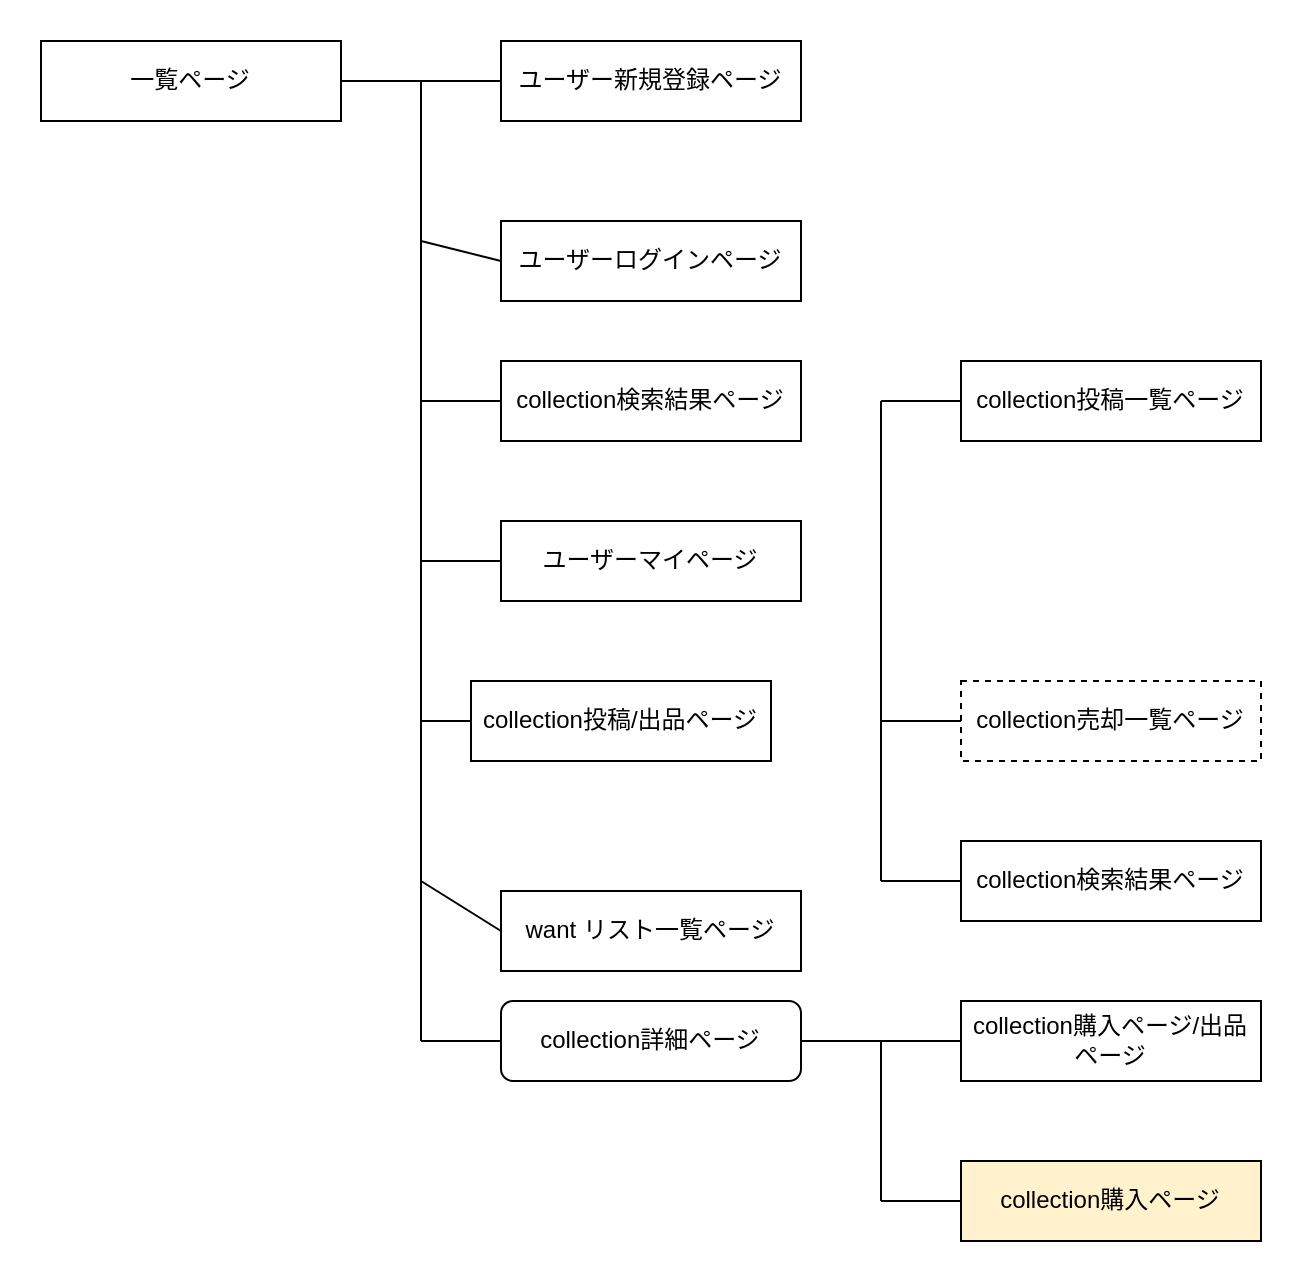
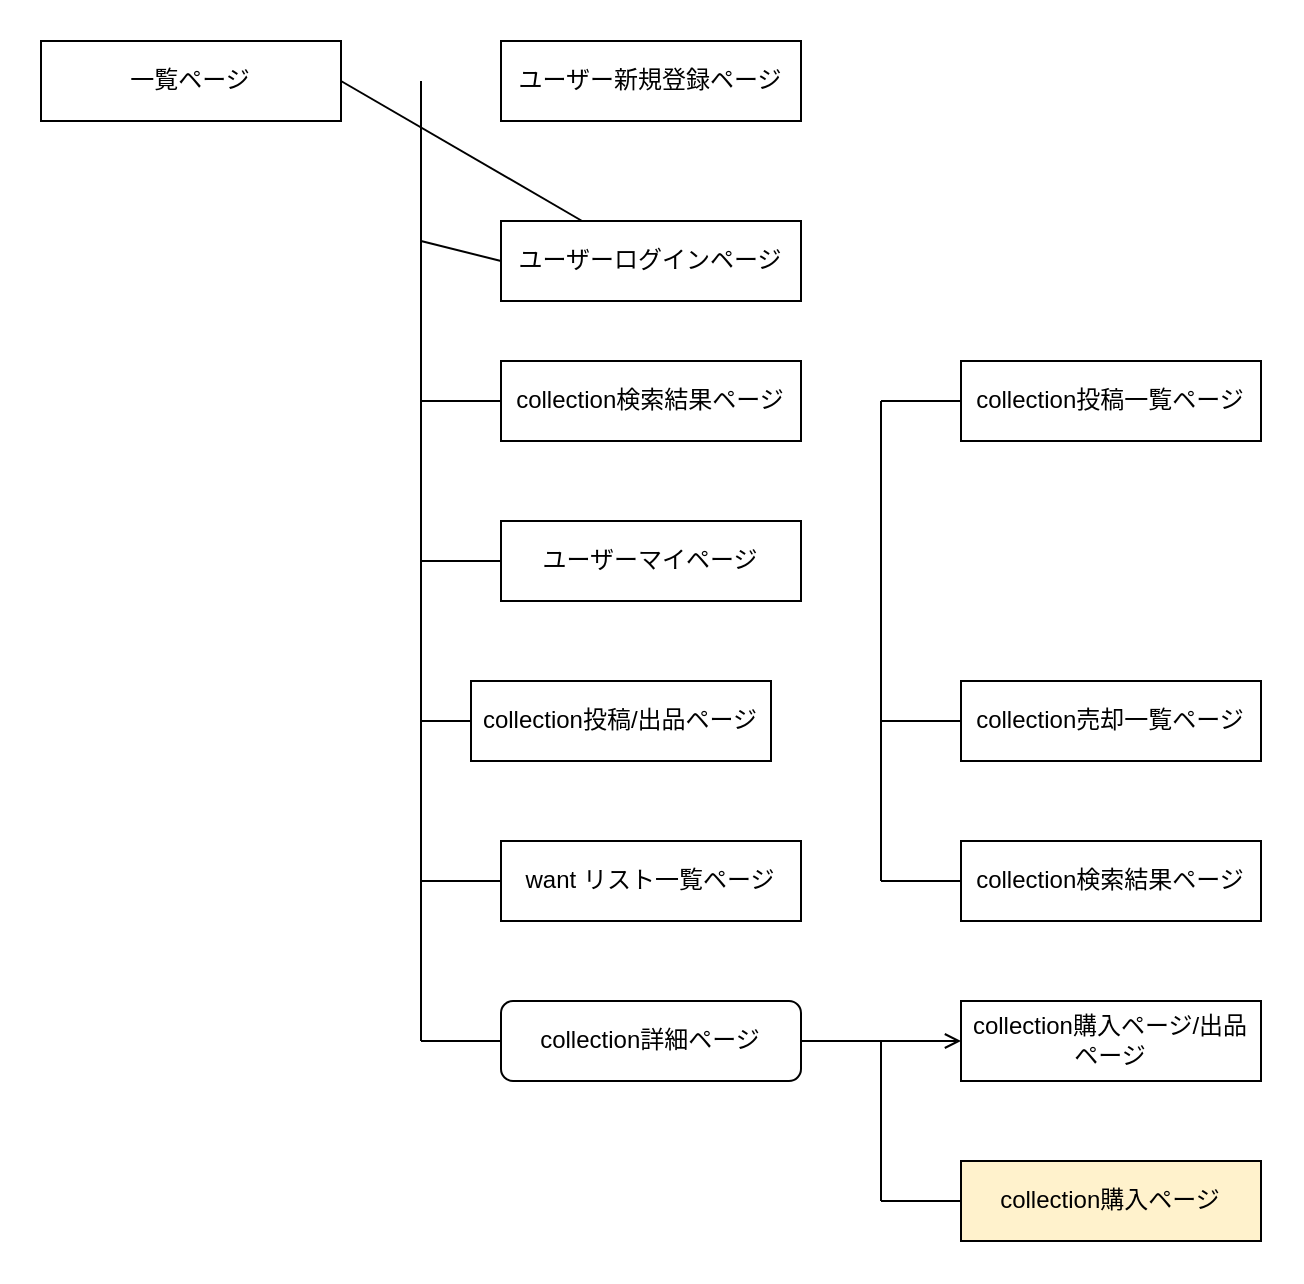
(418, 81) -> (503, 175)
(1111, 721) -> (1111, 721)
(651, 931) -> (651, 881)
(954, 1041) -> (953, 1041)
